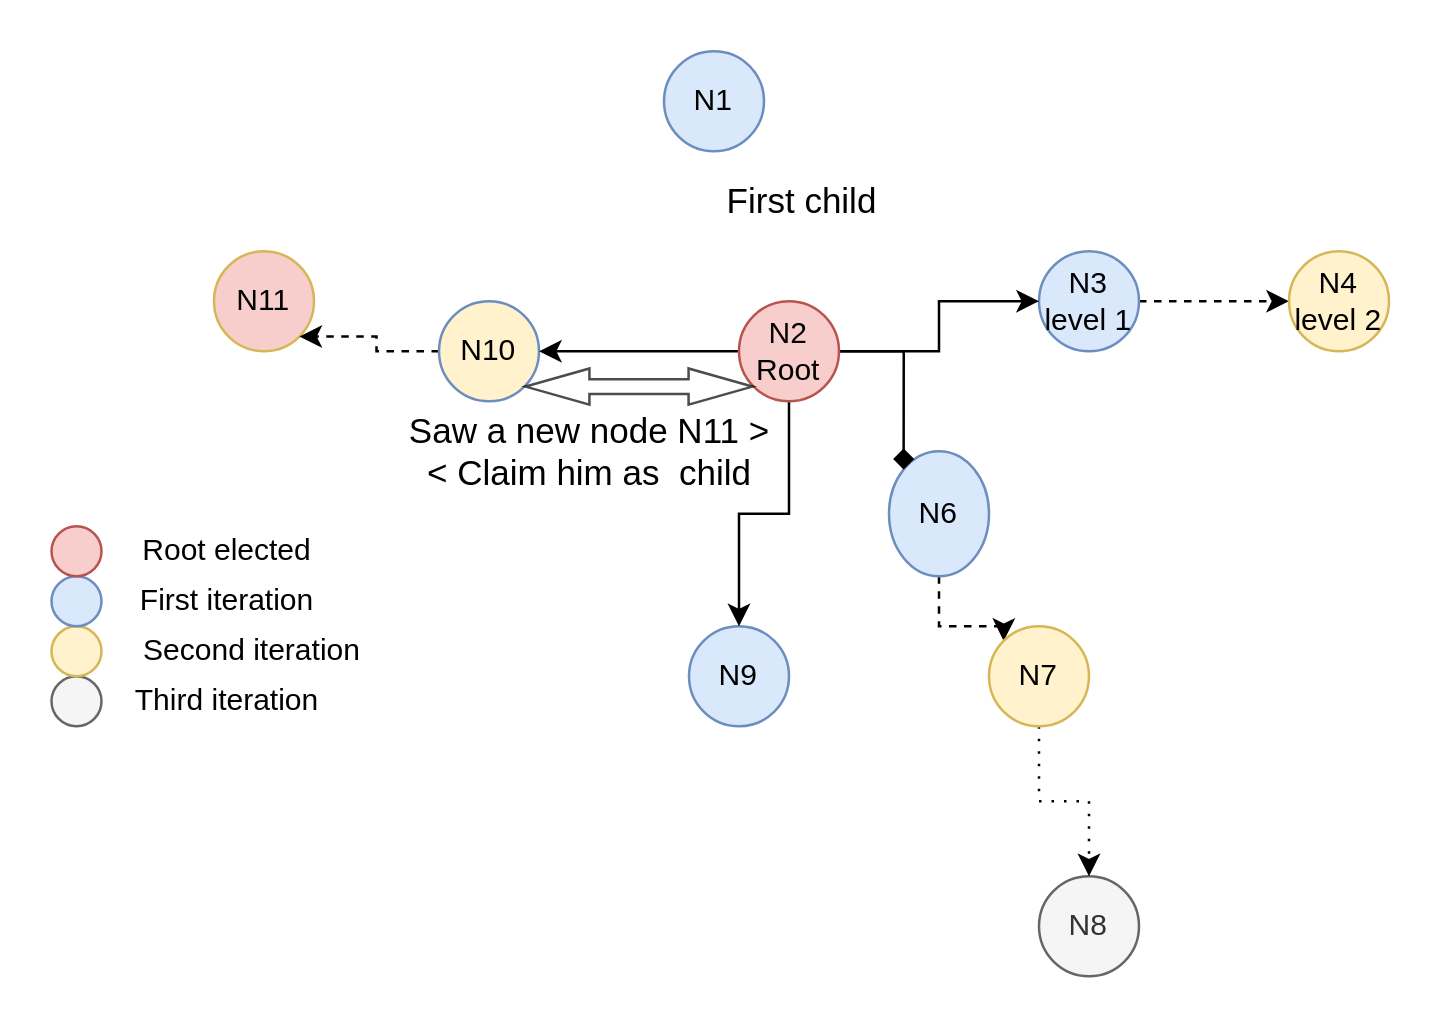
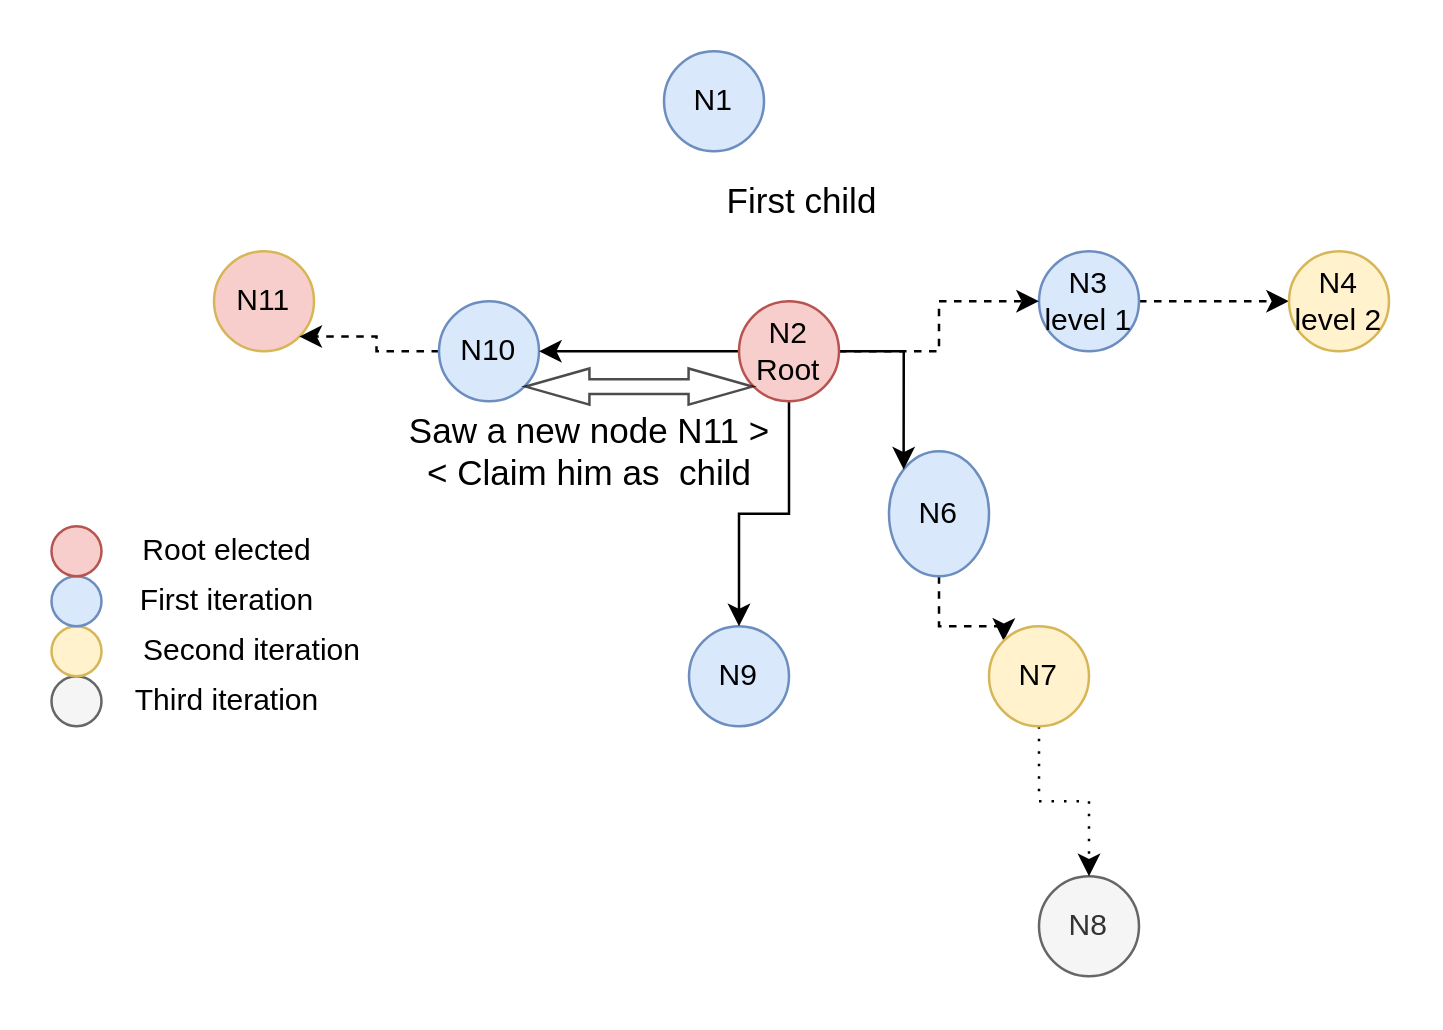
(939, 304) -> (939, 304)
(489, 351) -> (489, 351)
(903, 449) -> (903, 450)
